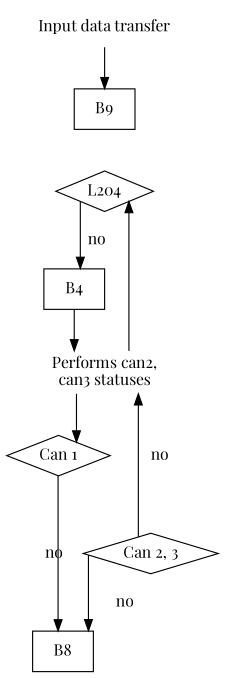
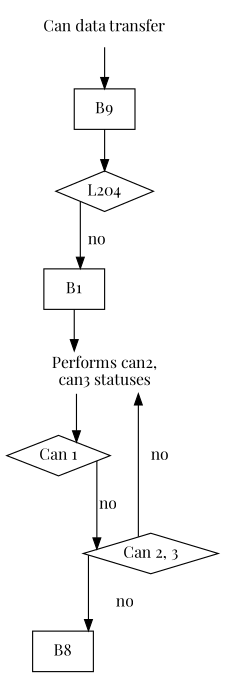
(105, 27) -> (105, 27)
(129, 282) -> (105, 145)
(74, 289) -> (74, 289)
(58, 548) -> (97, 499)
